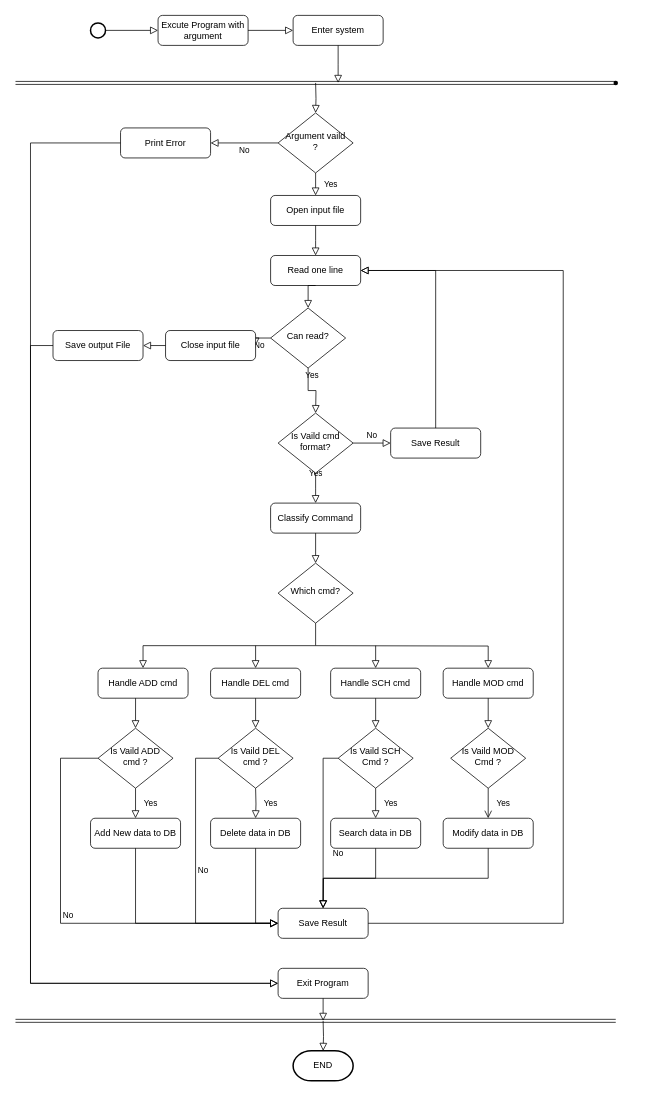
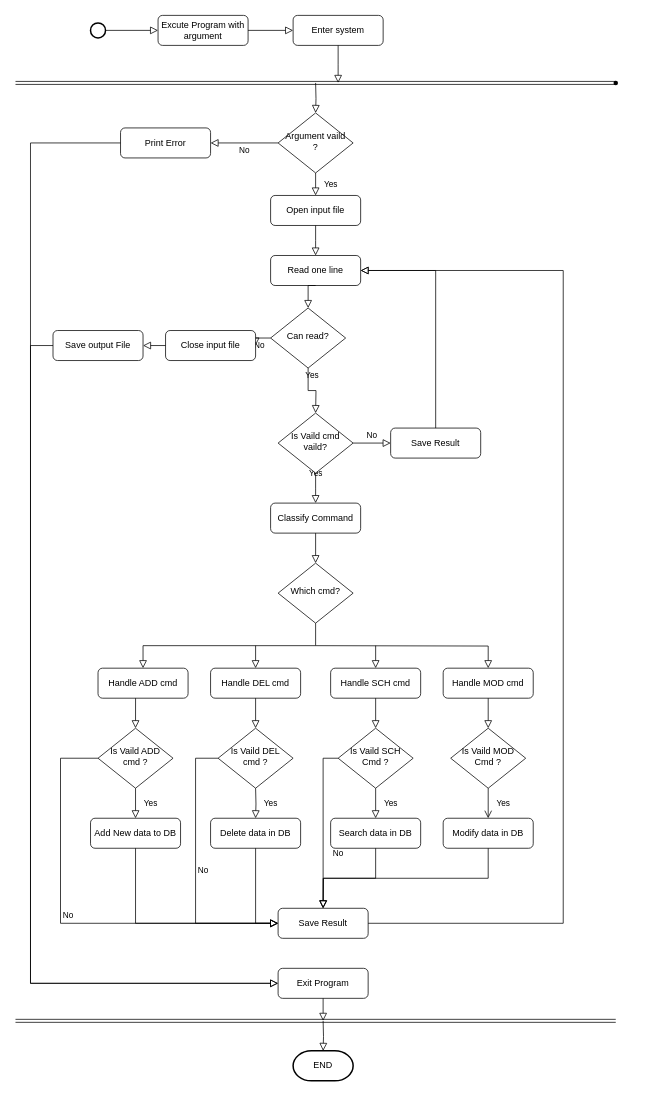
(315, 441) -> (315, 441)
